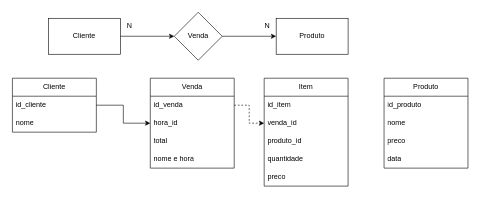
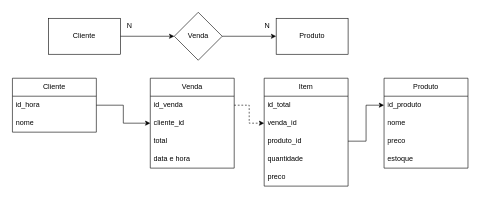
(33, 105) -> (29, 105)
(280, 105) -> (282, 105)
none -> (366, 105)
(167, 123) -> (171, 123)
(174, 159) -> (174, 159)
(396, 159) -> (402, 159)
